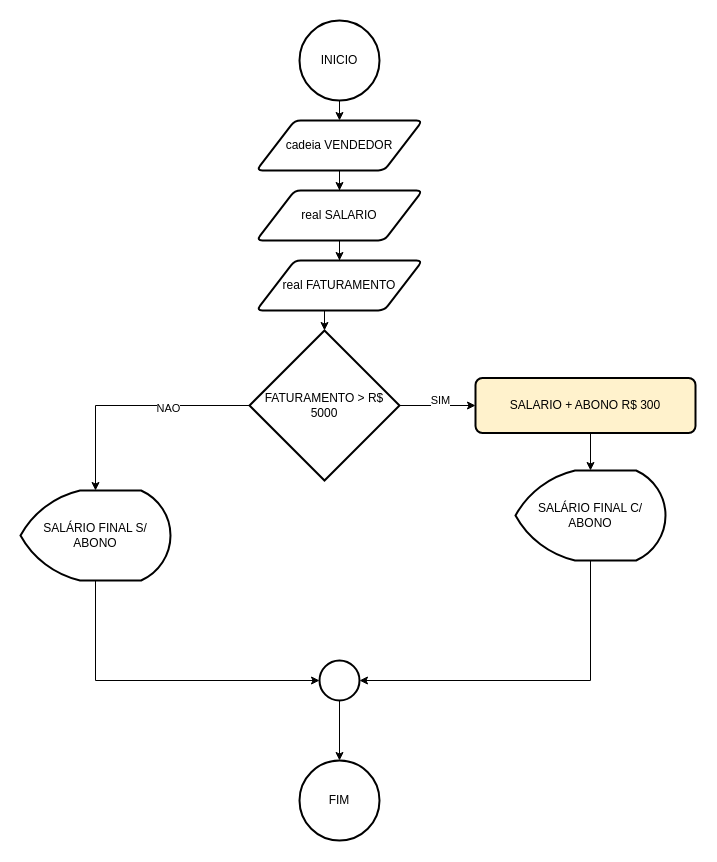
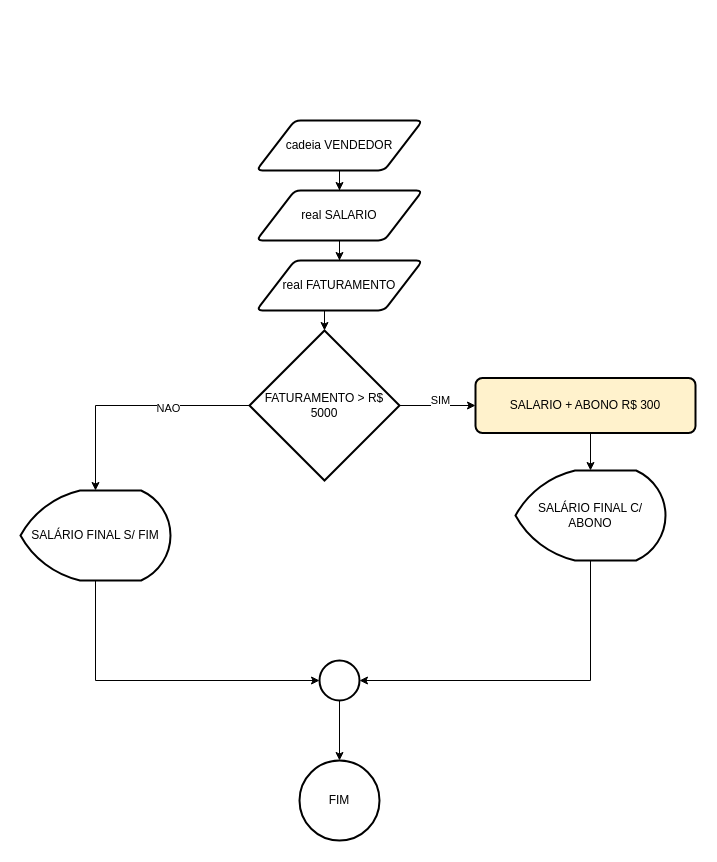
(340, 61) -> none
(340, 107) -> none
(96, 536) -> (96, 536)
